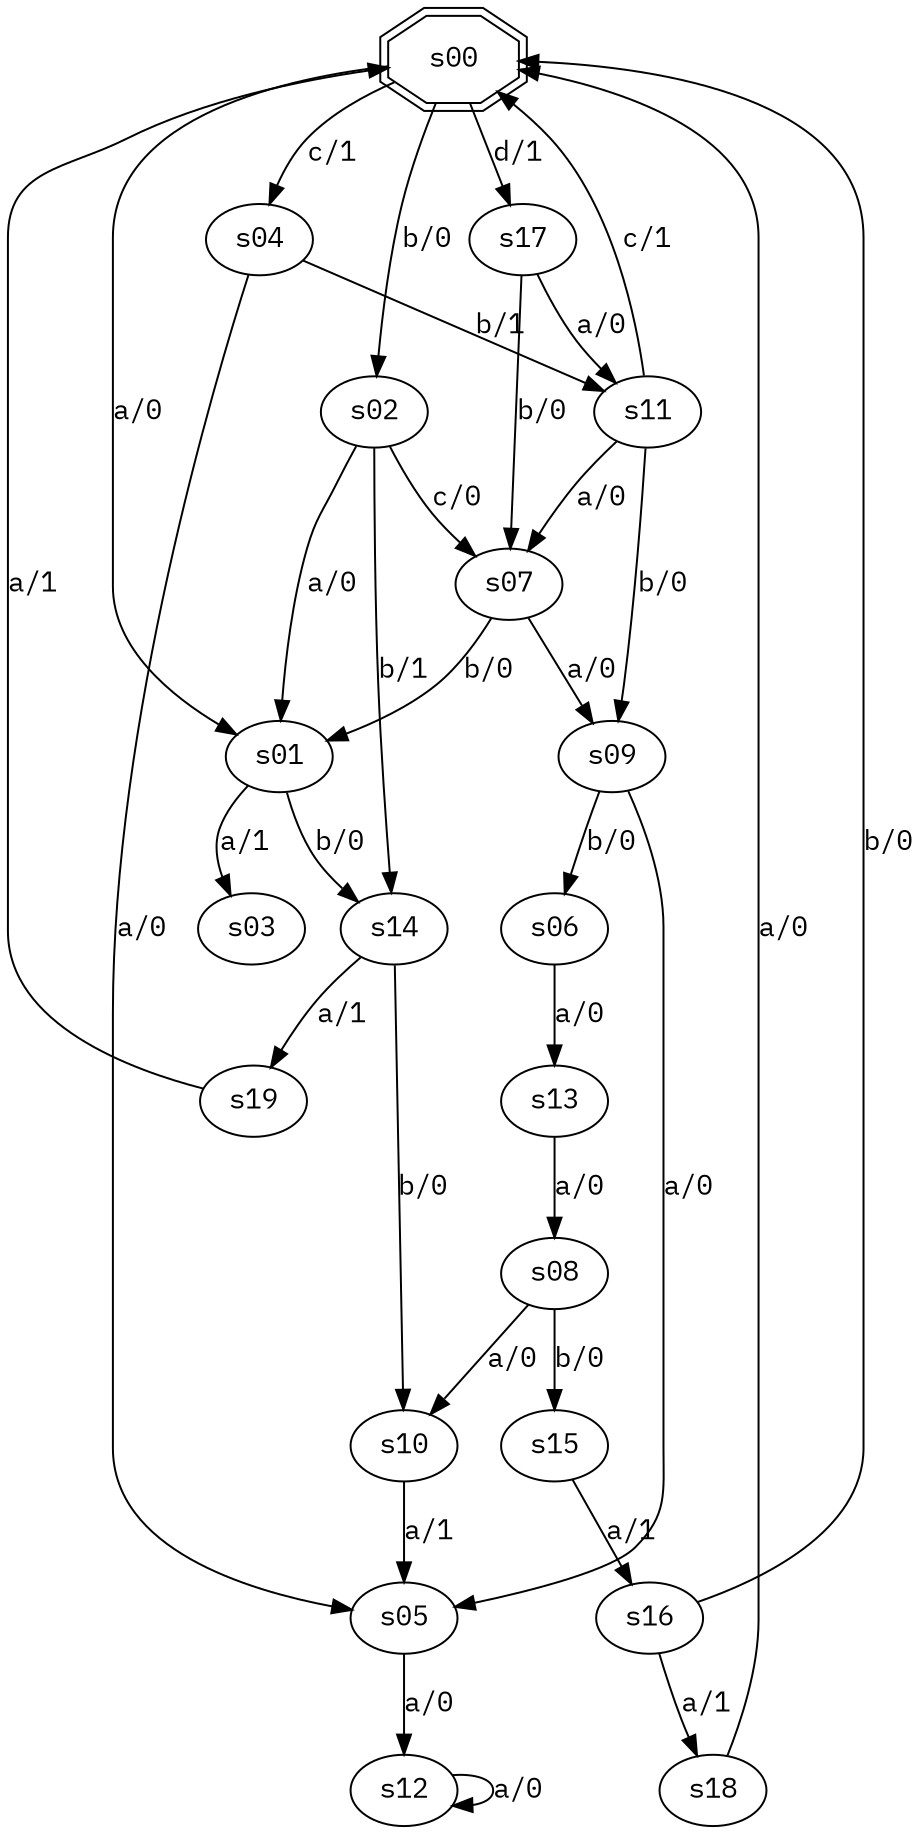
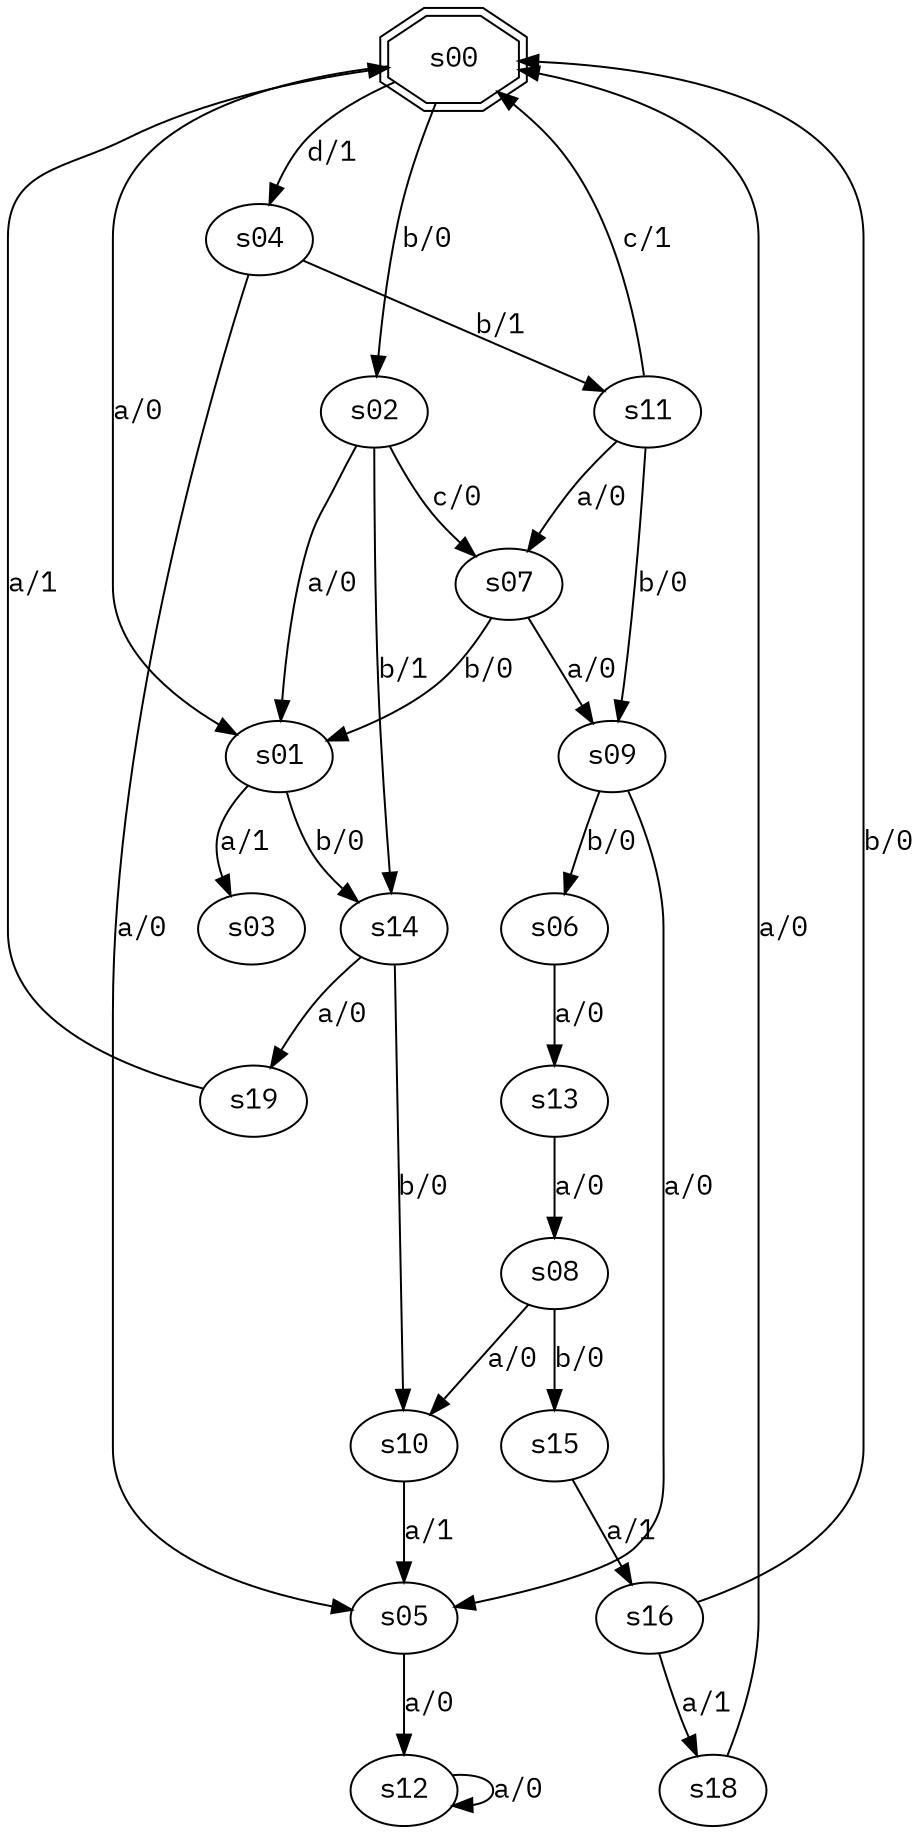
(332, 153) -> (332, 153)
(523, 240) -> none
(342, 1015) -> (342, 1015)
